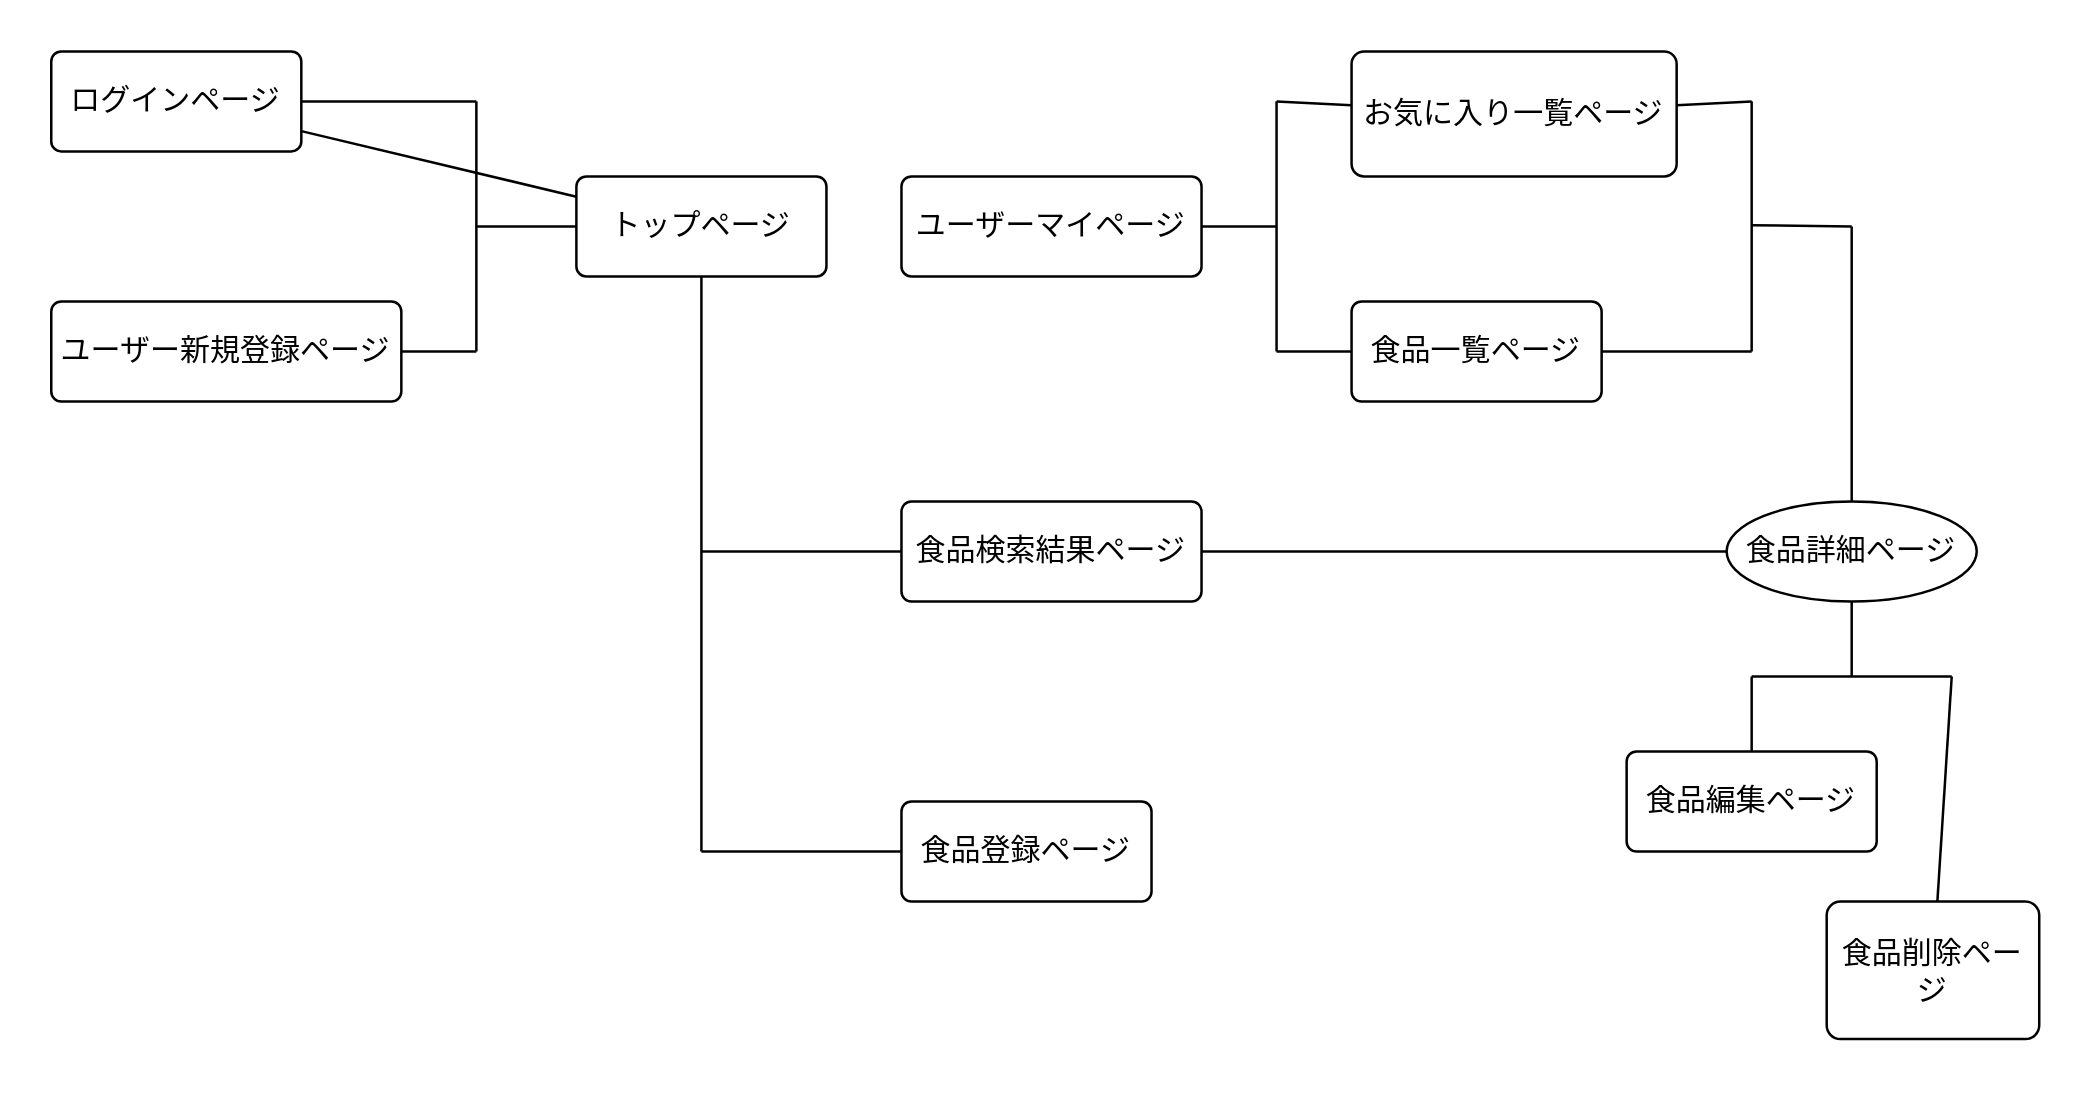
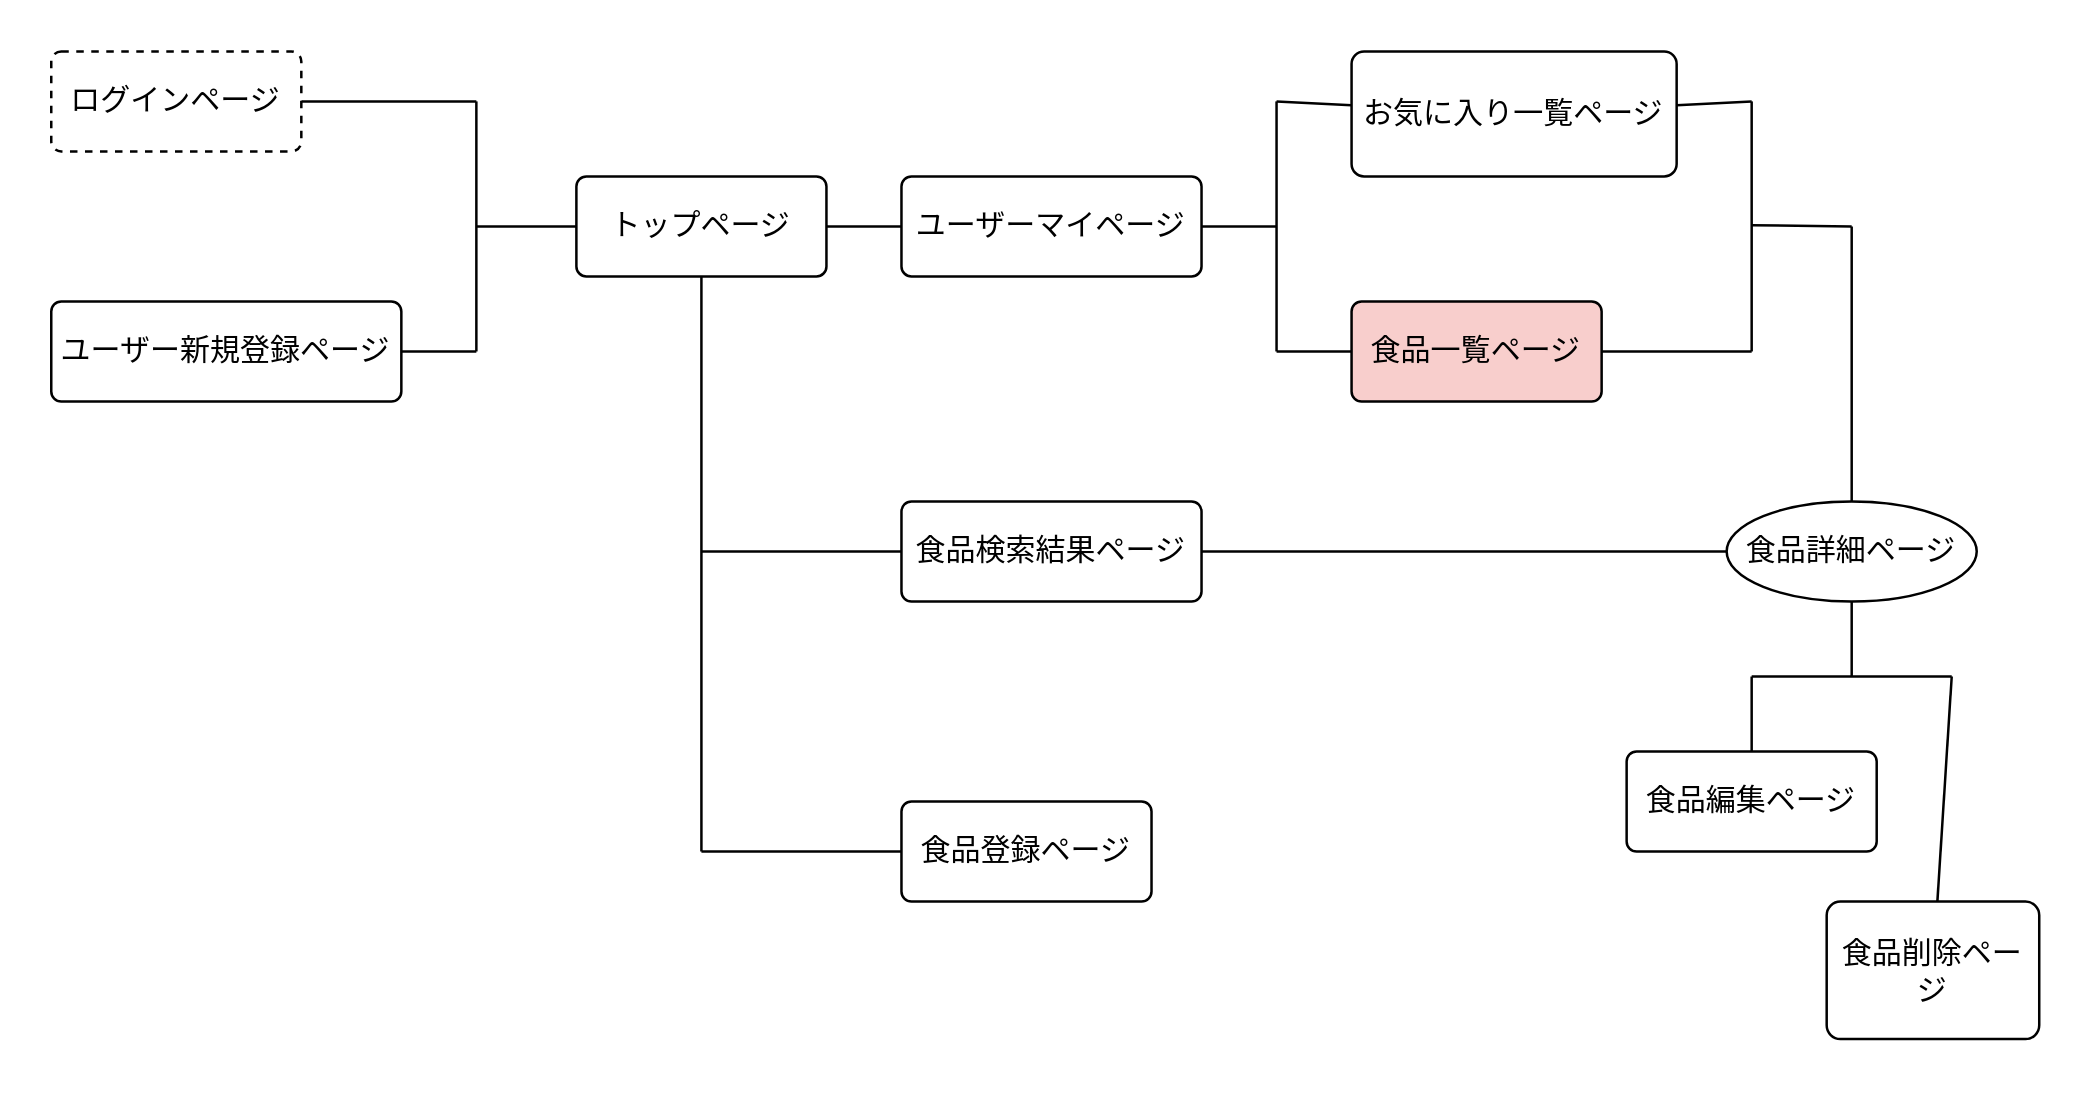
(176, 101) -> (176, 101)
(387, 151) -> (863, 226)
(1476, 351) -> (1476, 351)
